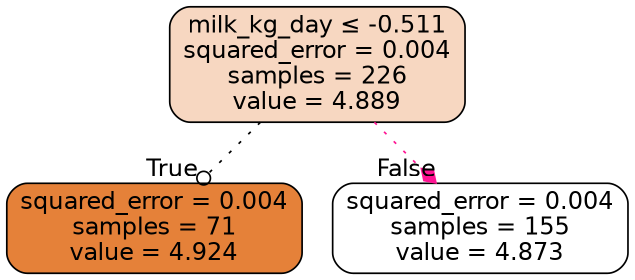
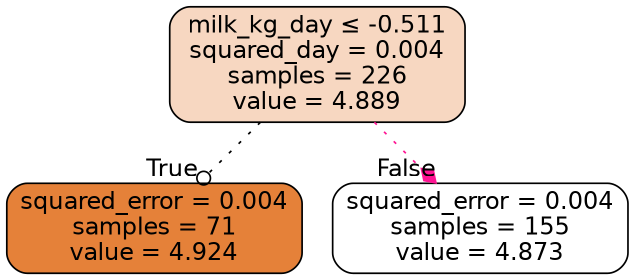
(317, 51) -> (317, 51)
